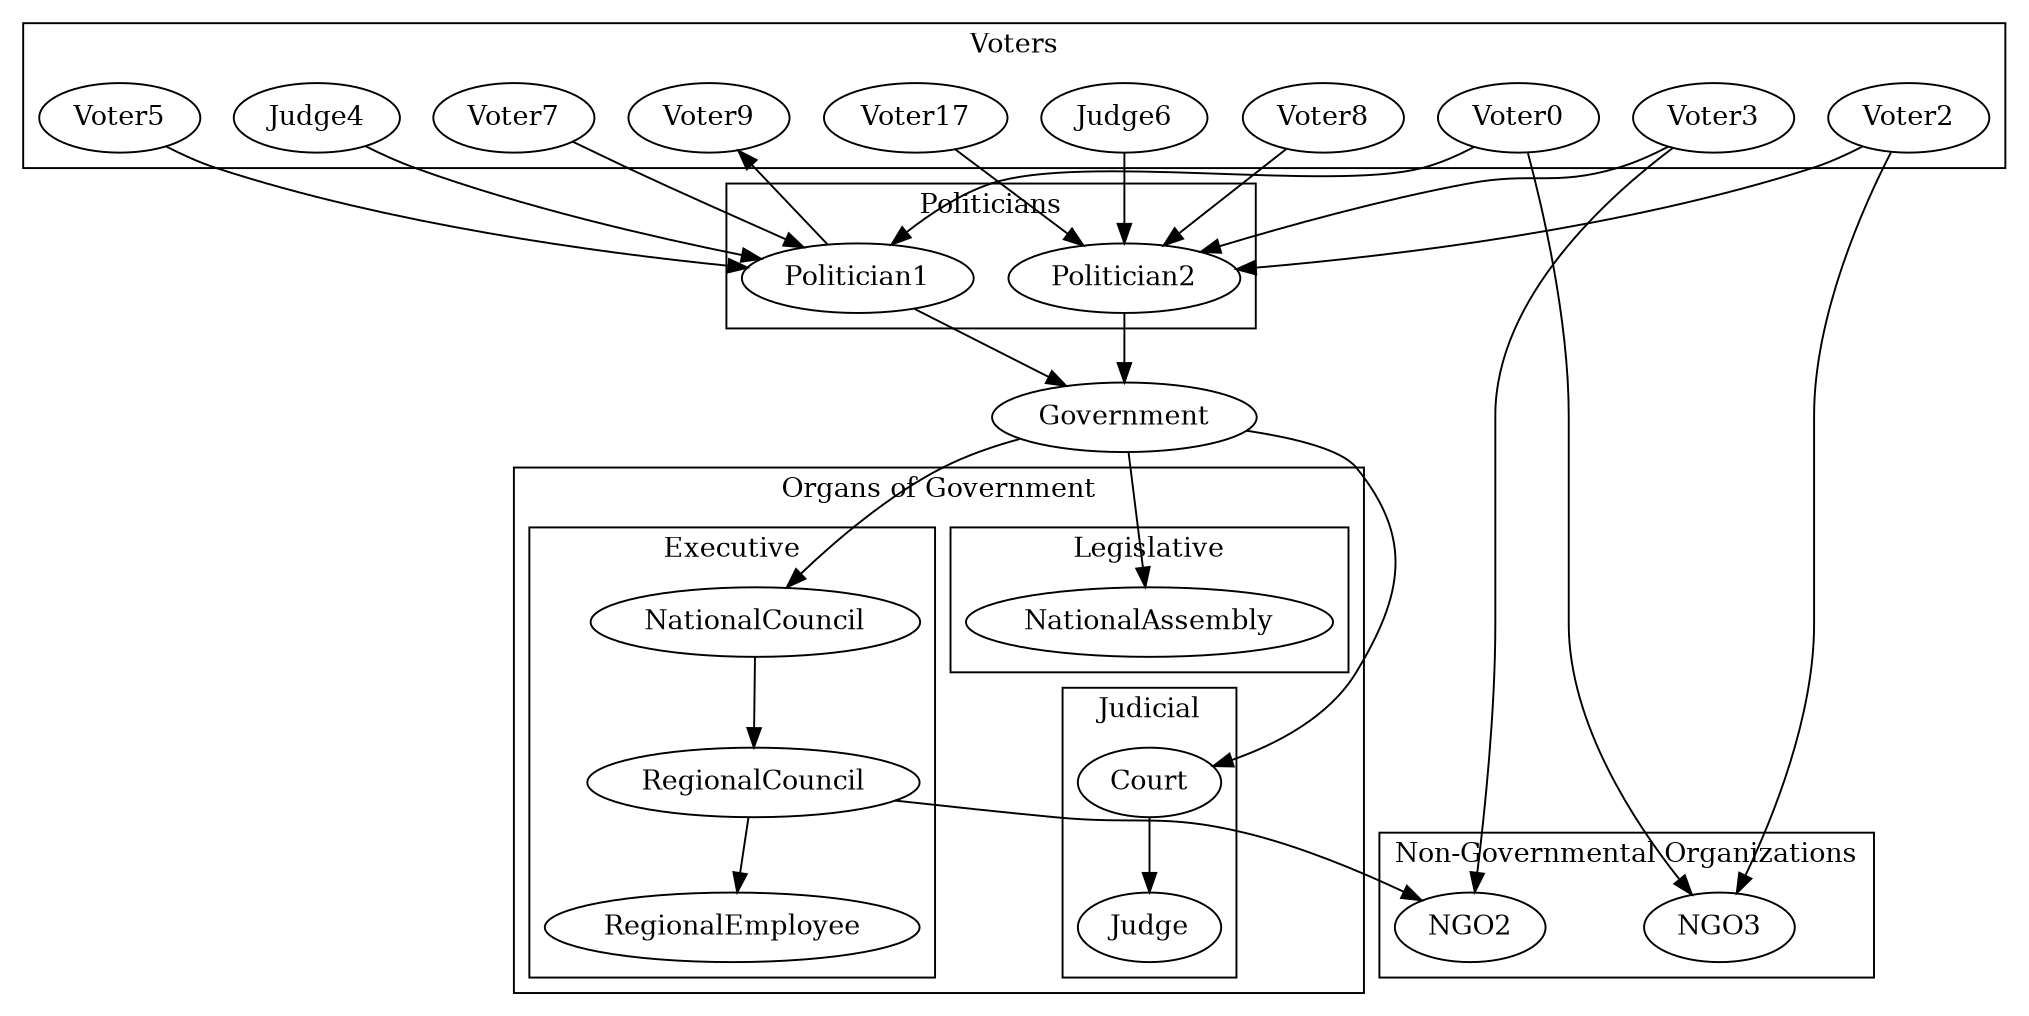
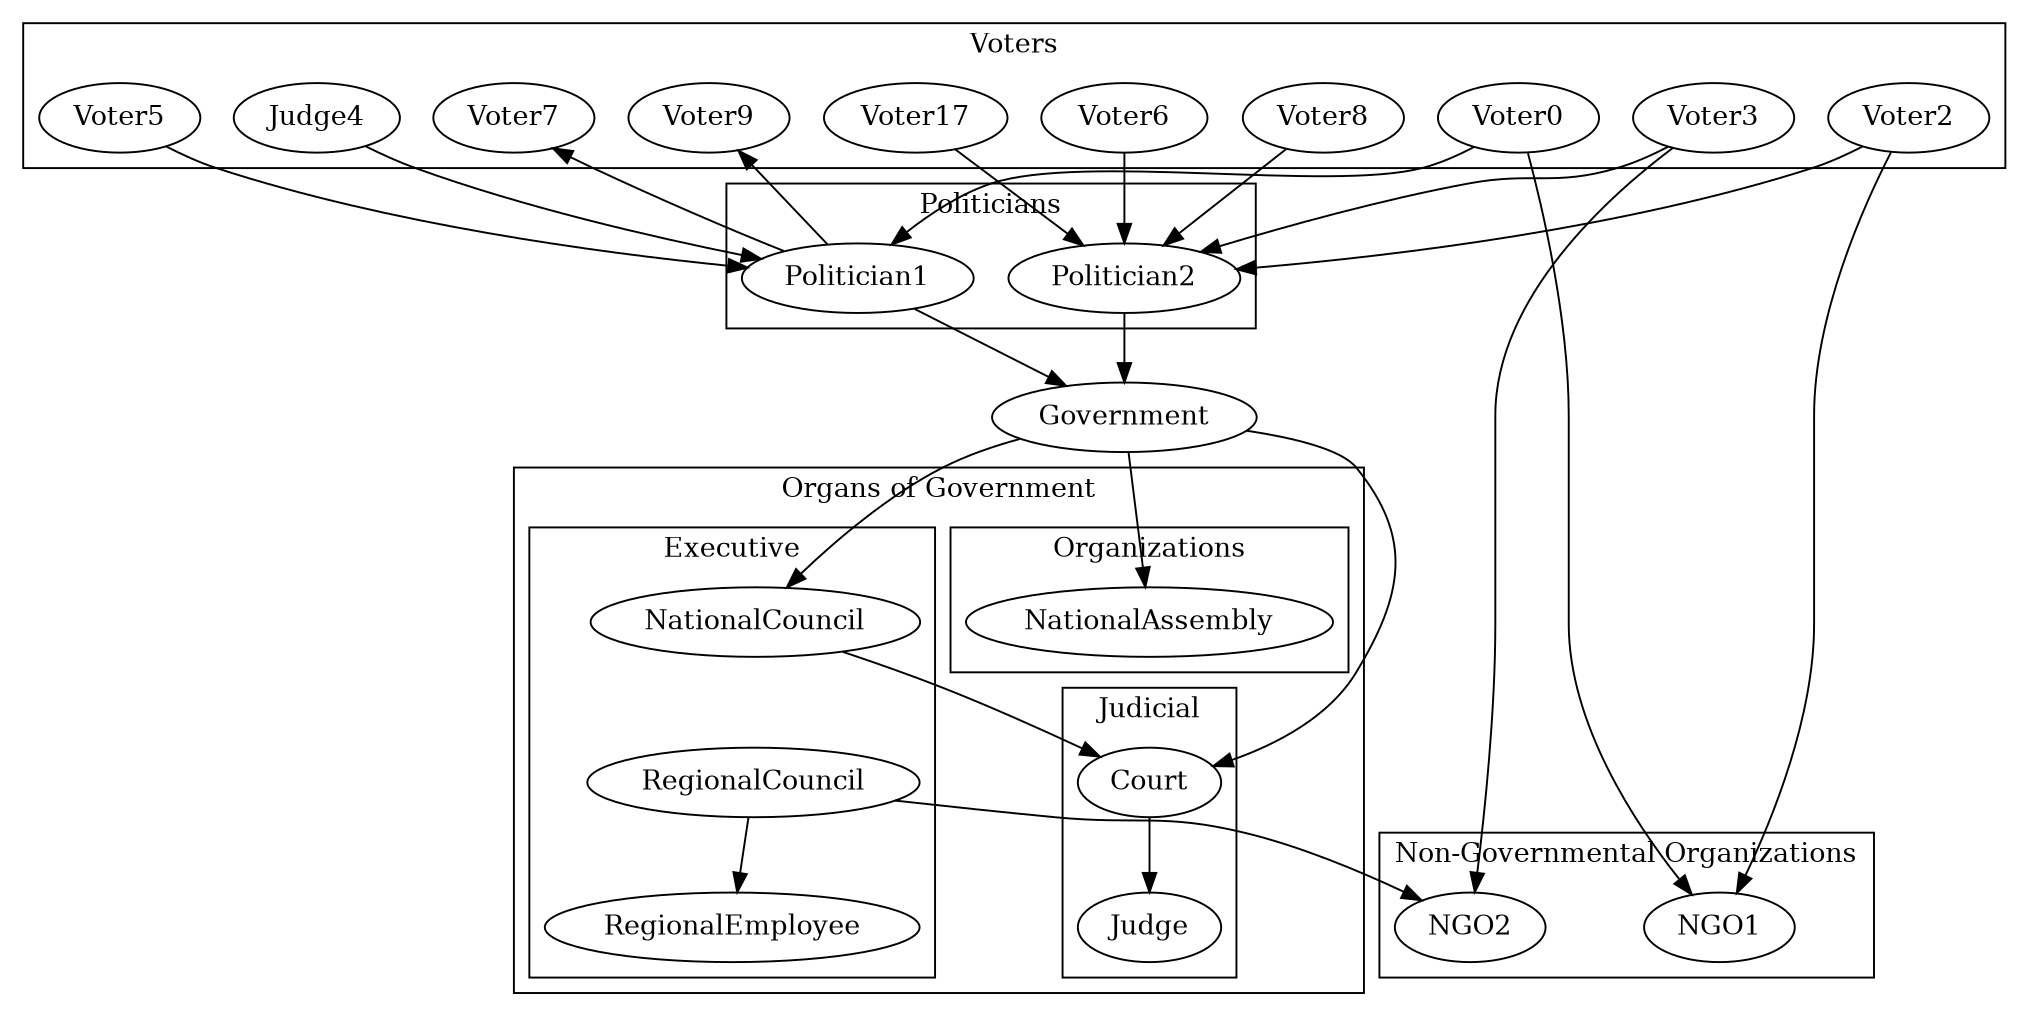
(1124, 118) -> (1124, 118)
(679, 191) -> (676, 206)
(1150, 550) -> (1150, 550)
(755, 693) -> (964, 696)
(1719, 927) -> (1719, 927)
